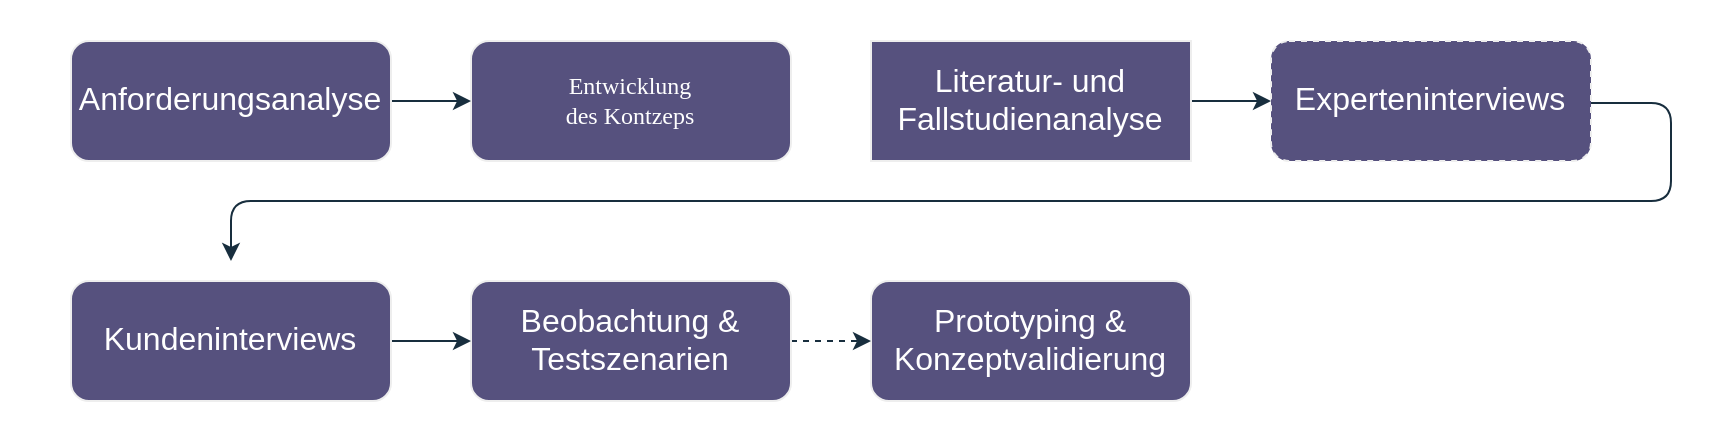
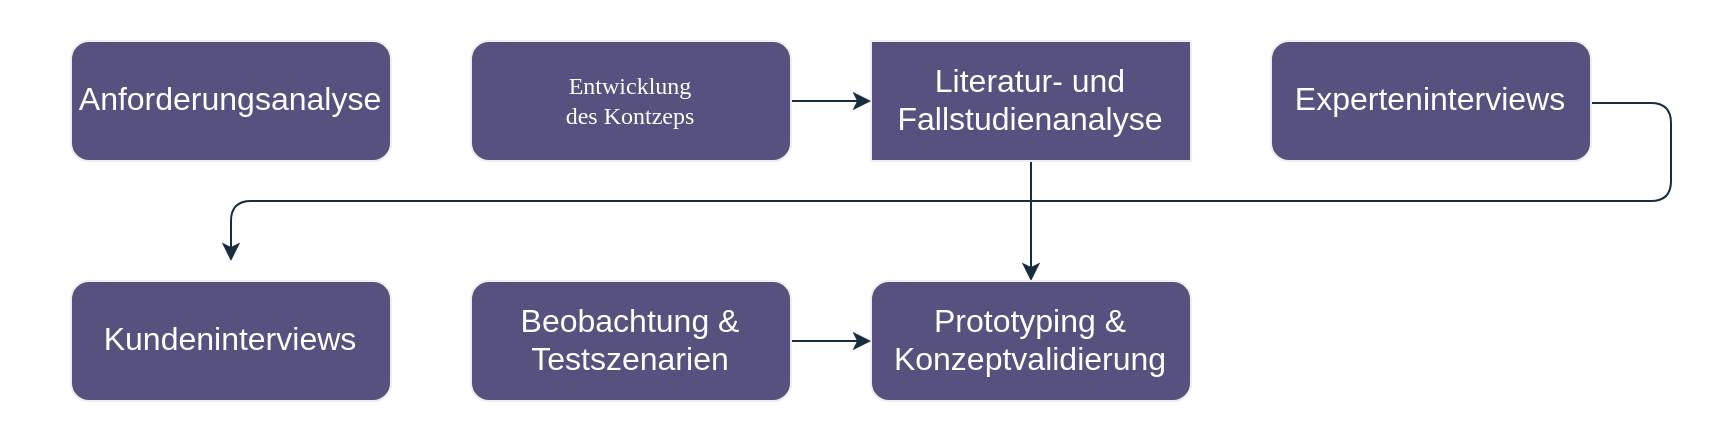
(424, 101) -> none
none -> (824, 101)
(1224, 101) -> (1031, 214)
(1431, 101) -> (1431, 101)
(424, 341) -> none
(823, 341) -> (823, 341)
